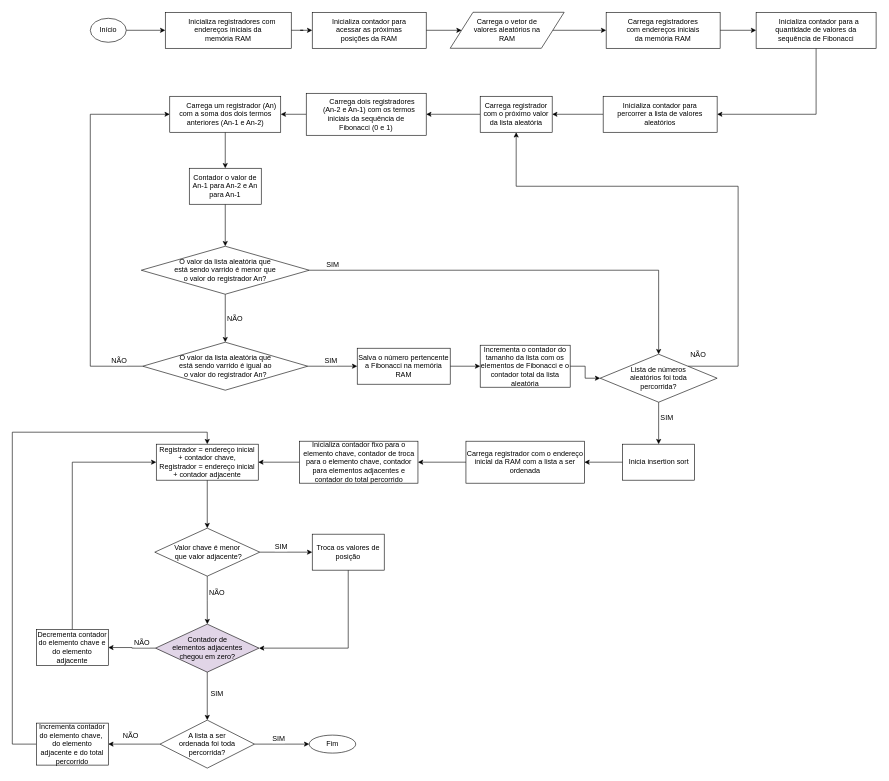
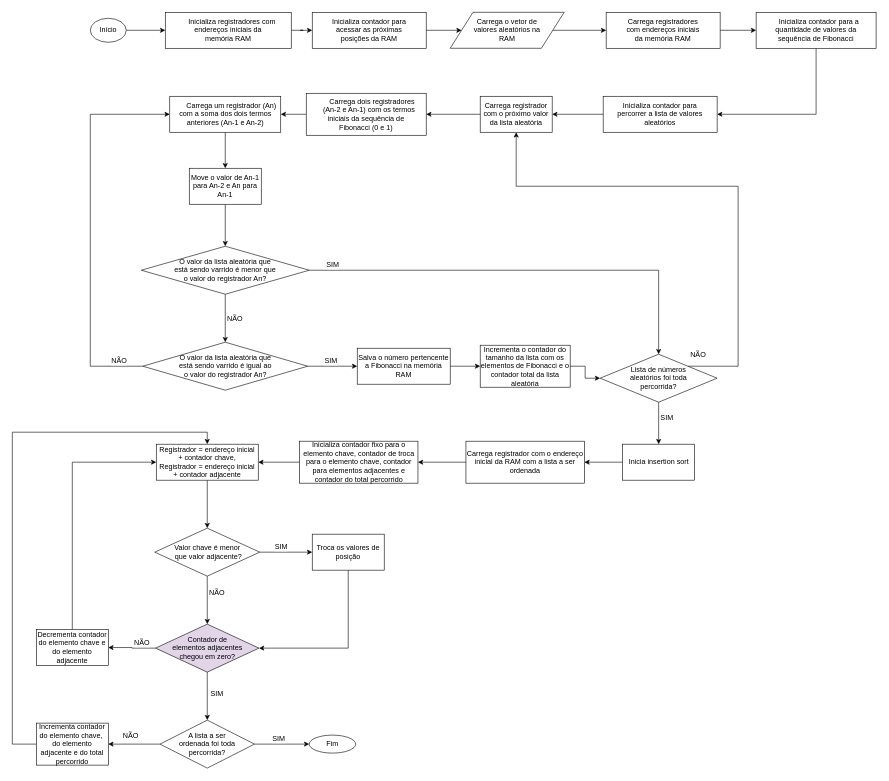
(225, 186) -> (225, 186)
